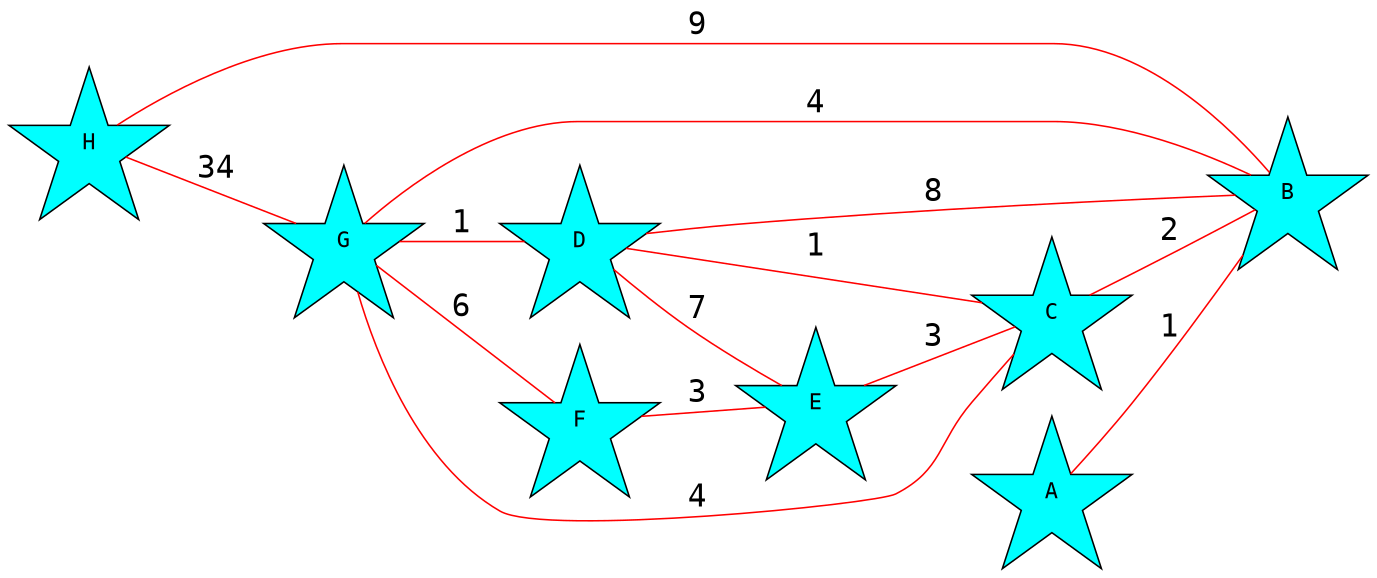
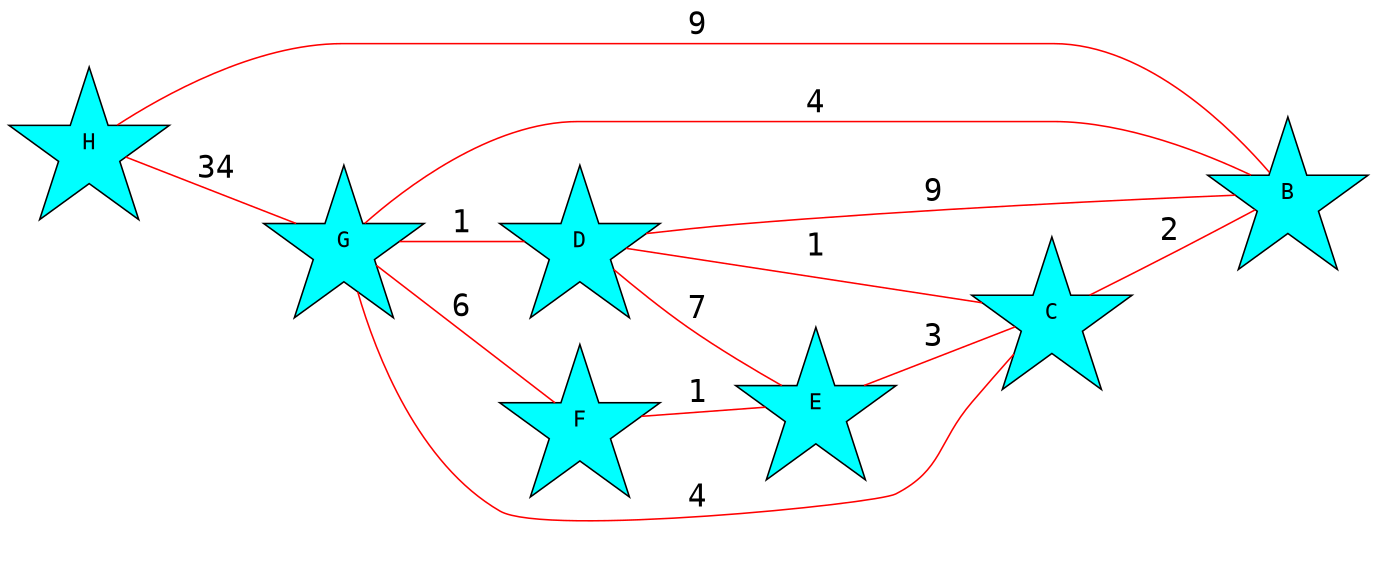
(934, 193) -> (934, 193)
(698, 394) -> (698, 394)
(1052, 492) -> none
